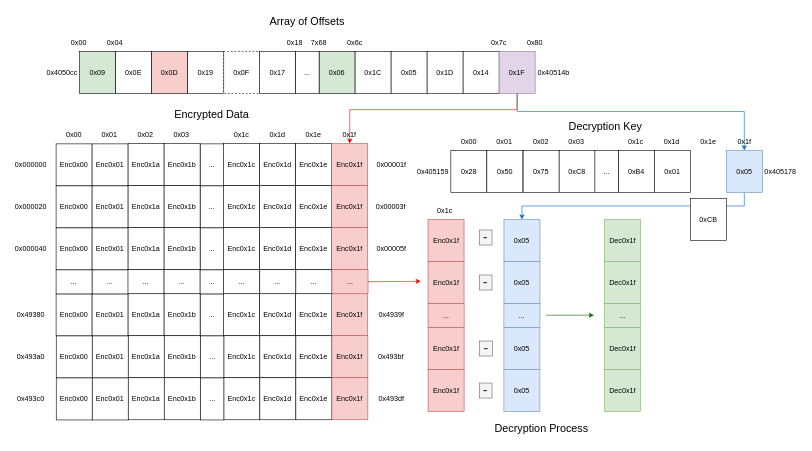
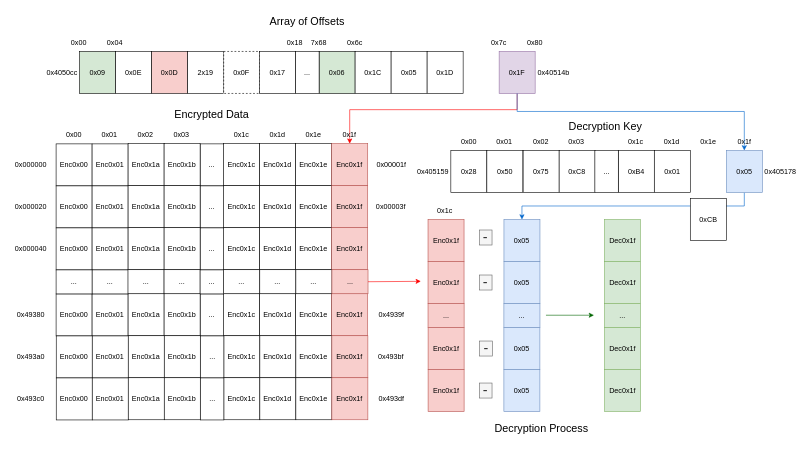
(206, 72) -> (206, 72)
(481, 72) -> none
(391, 249) -> none
